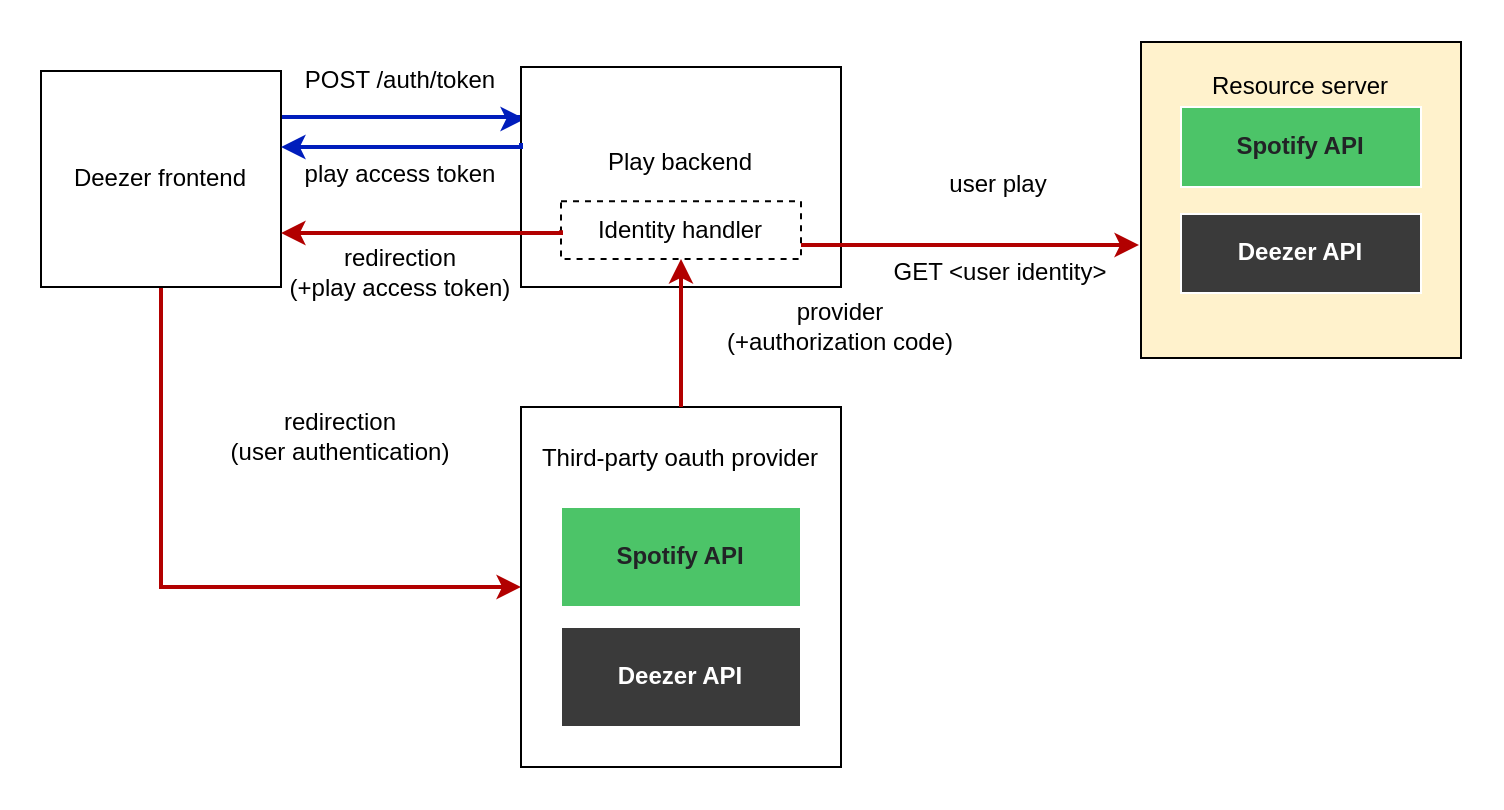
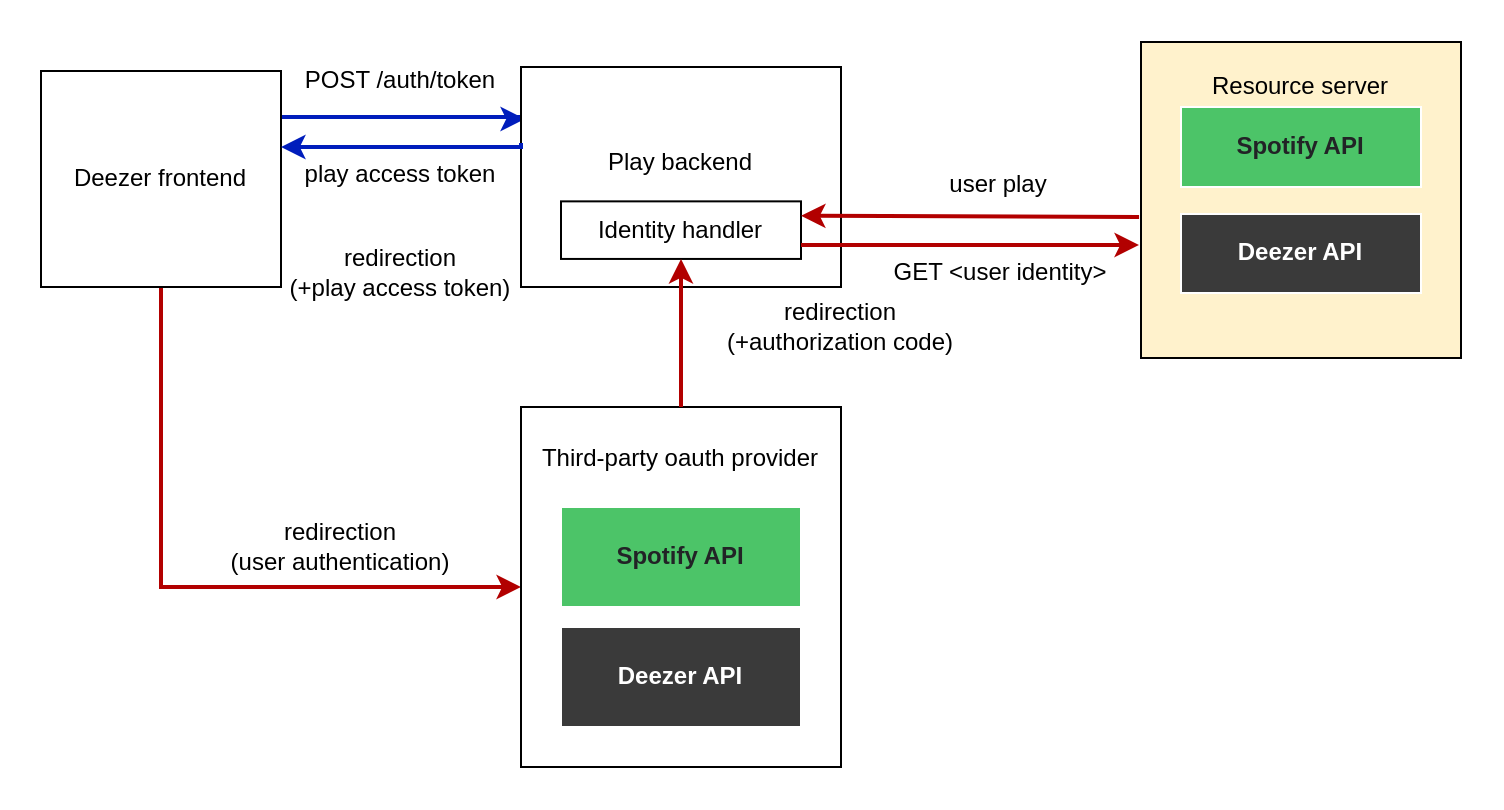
none -> (979, 216)
(681, 230) -> (681, 230)
(431, 233) -> none
(841, 327) -> (841, 327)
(341, 437) -> (341, 547)
